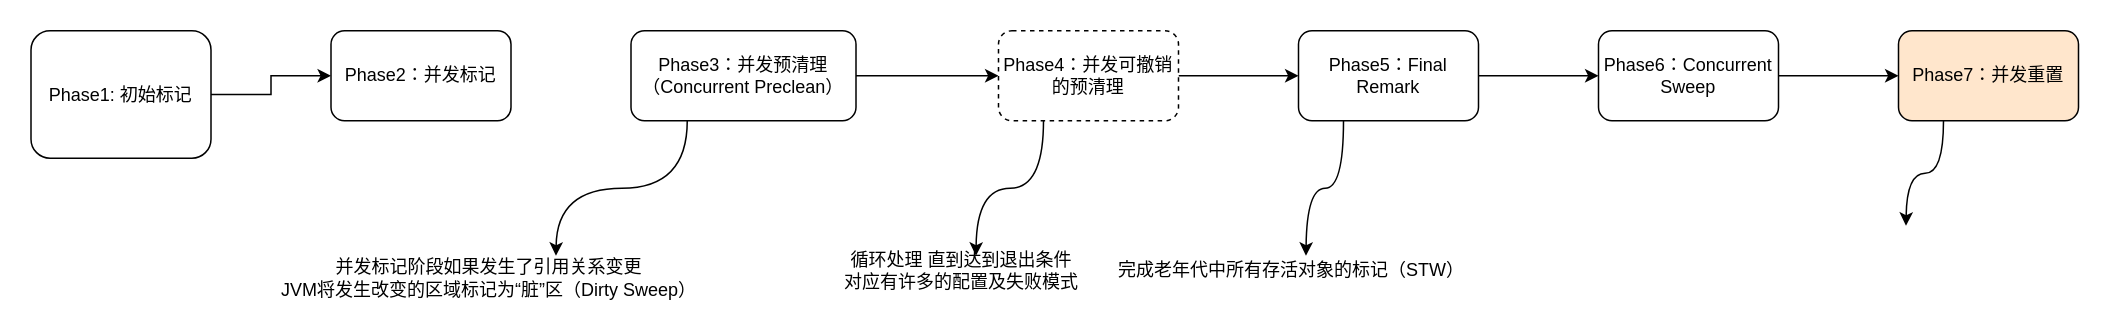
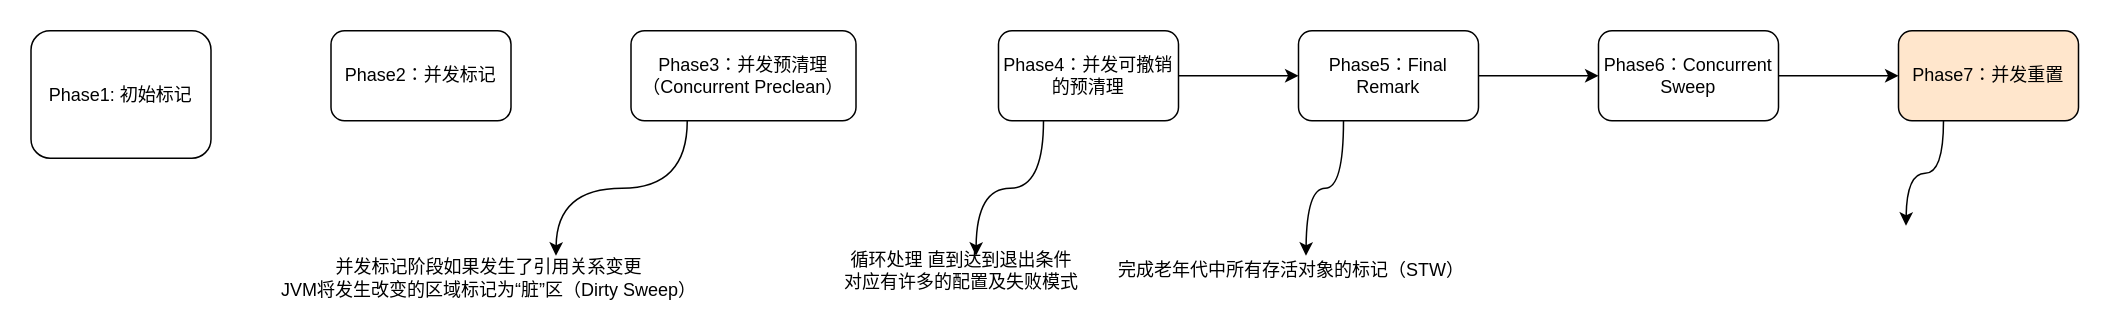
(922, 76) -> none
(1088, 76) -> (1088, 76)
(271, 90) -> none
